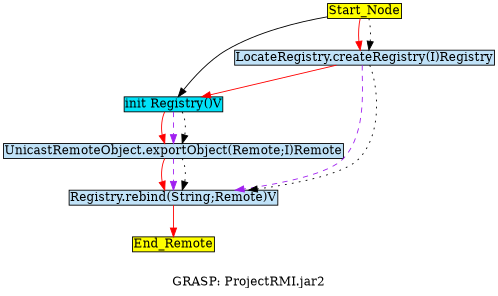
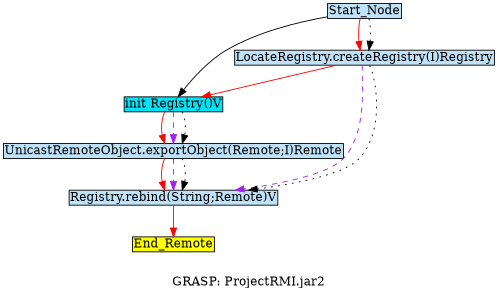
(365, 11) -> (365, 11)
